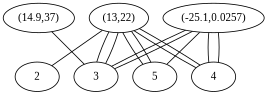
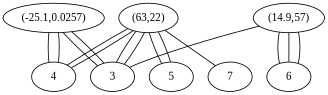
(39, 18) -> (289, 18)
(119, 18) -> (148, 18)
(183, 48) -> none
(37, 77) -> (230, 77)
none -> (289, 77)
